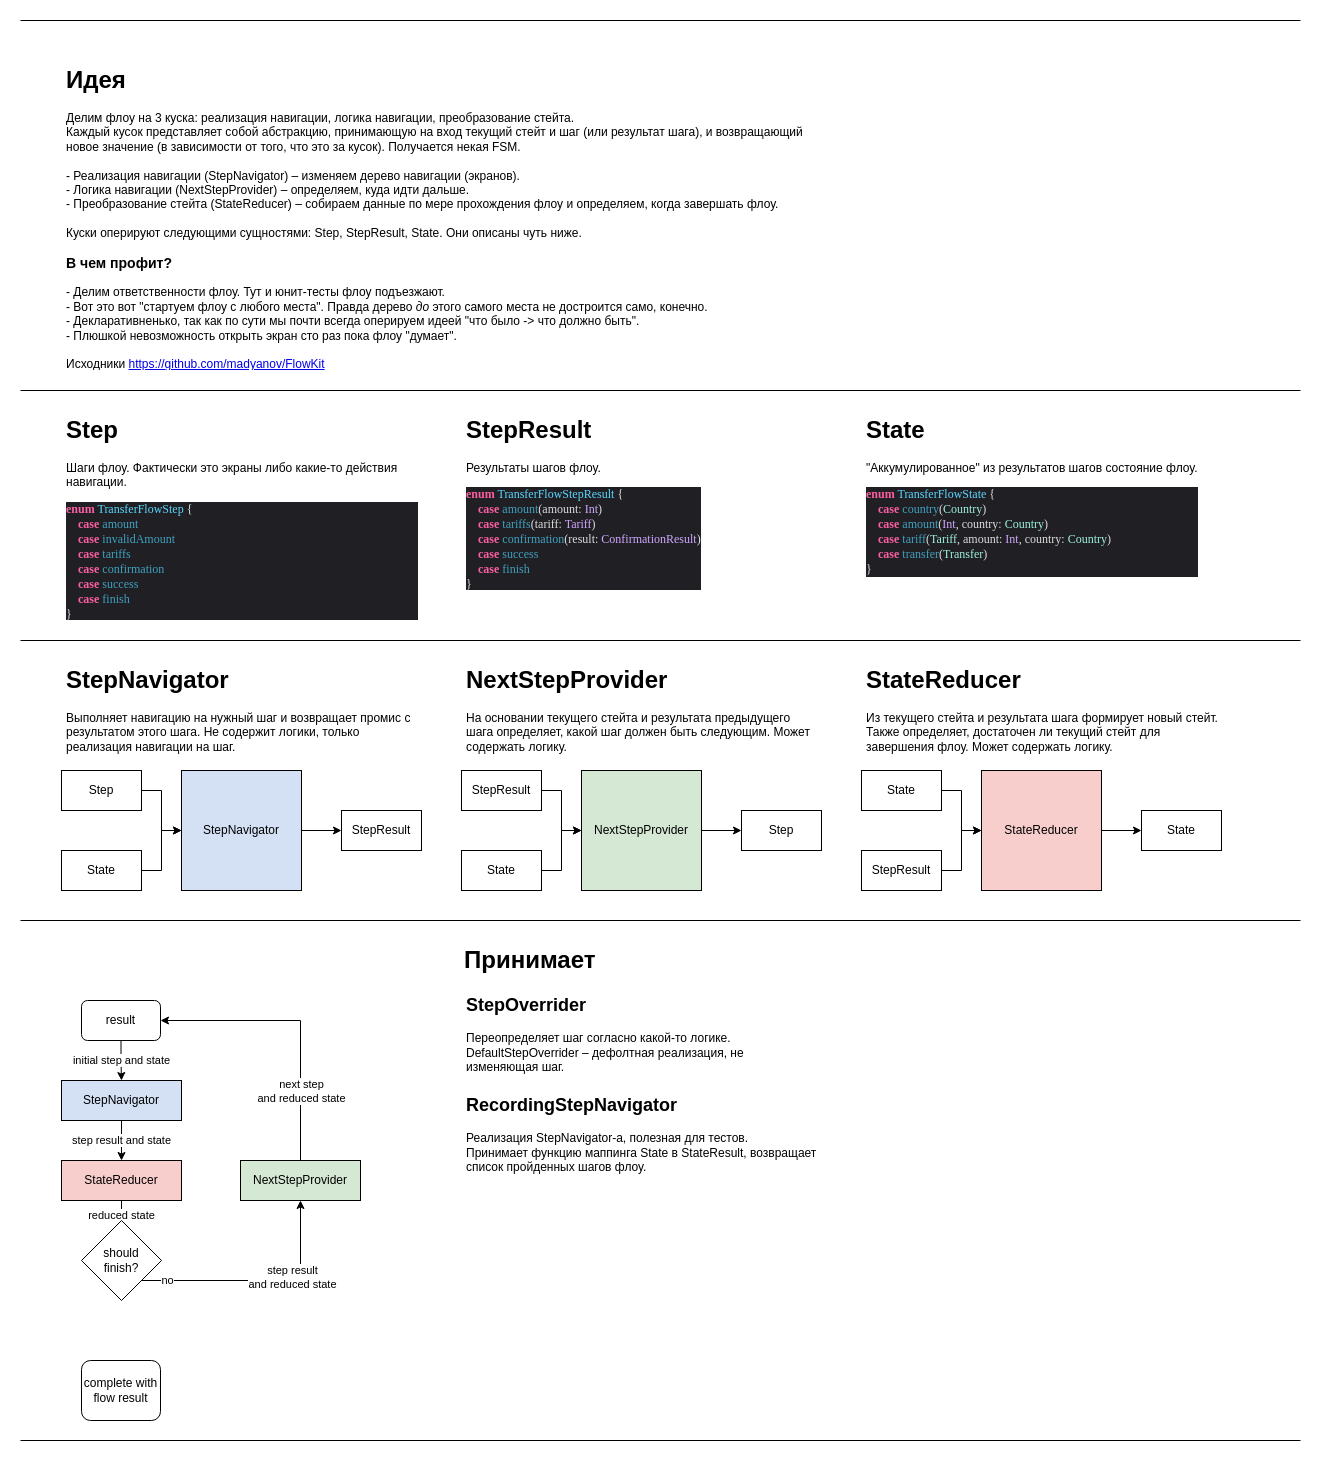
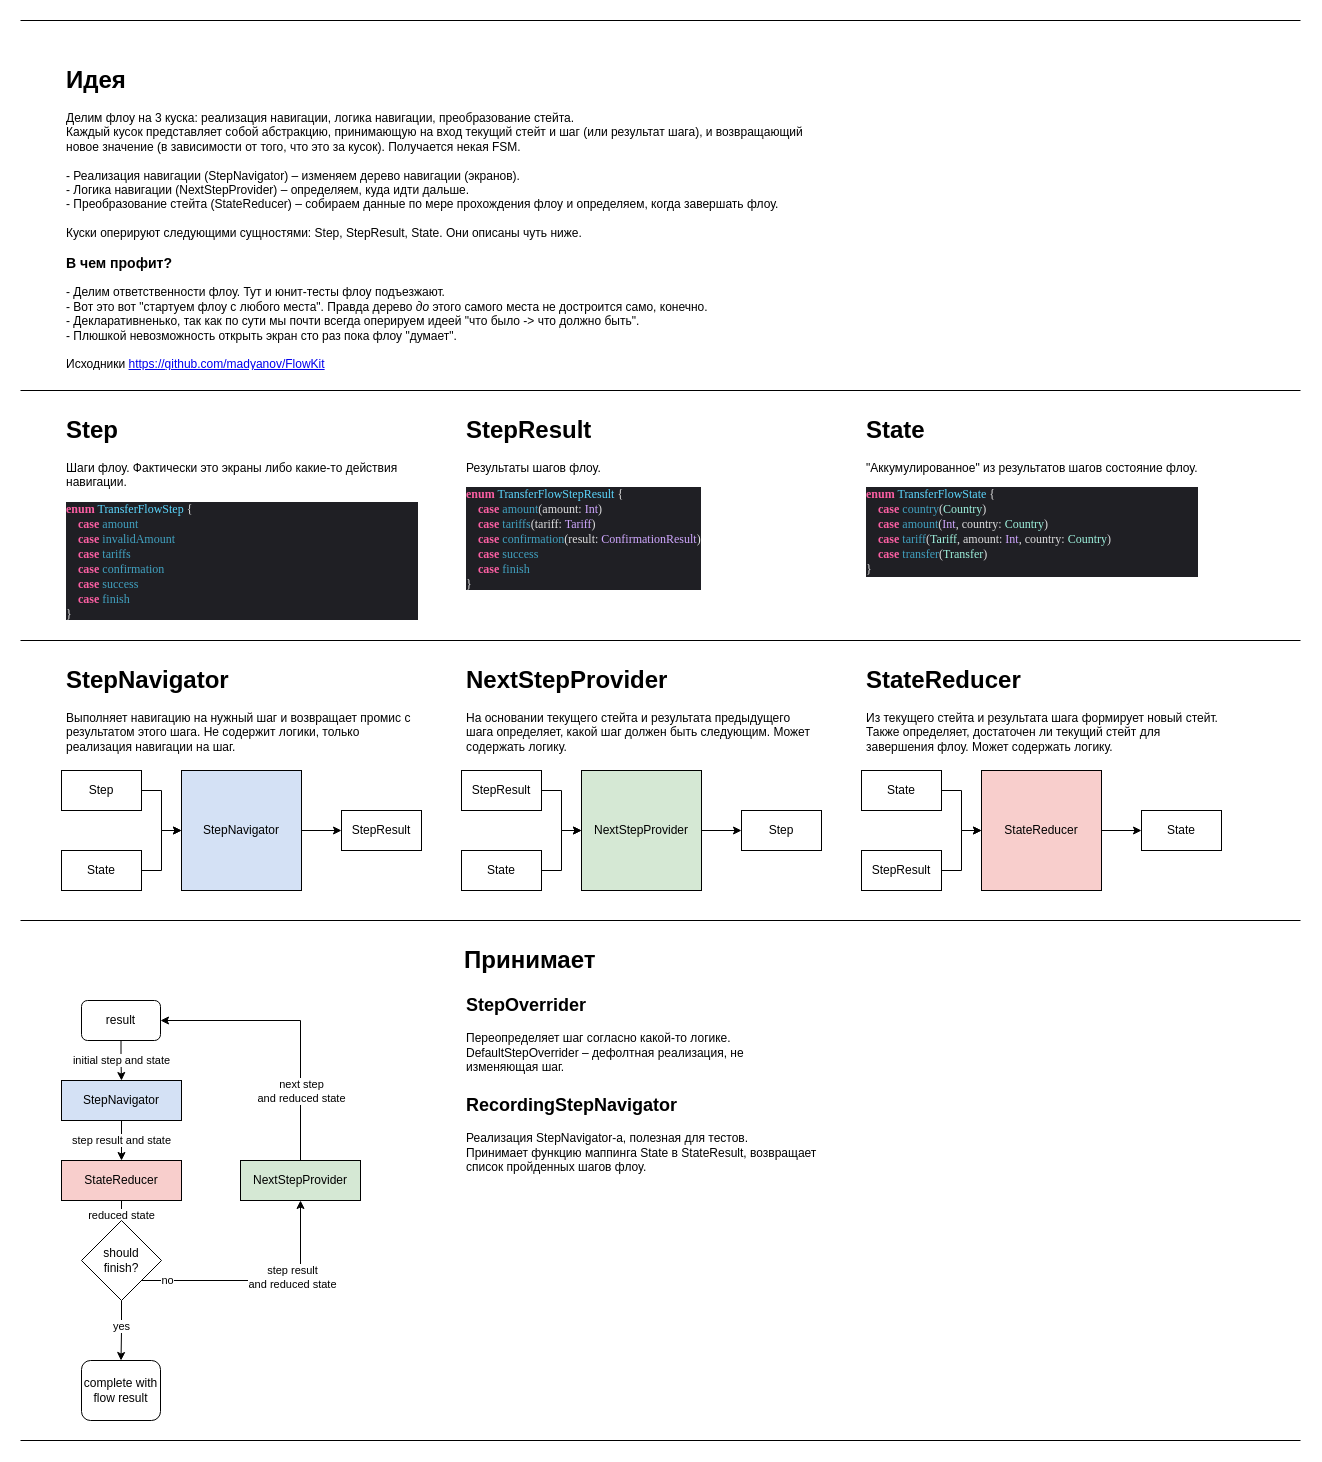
none -> (122, 1327)
